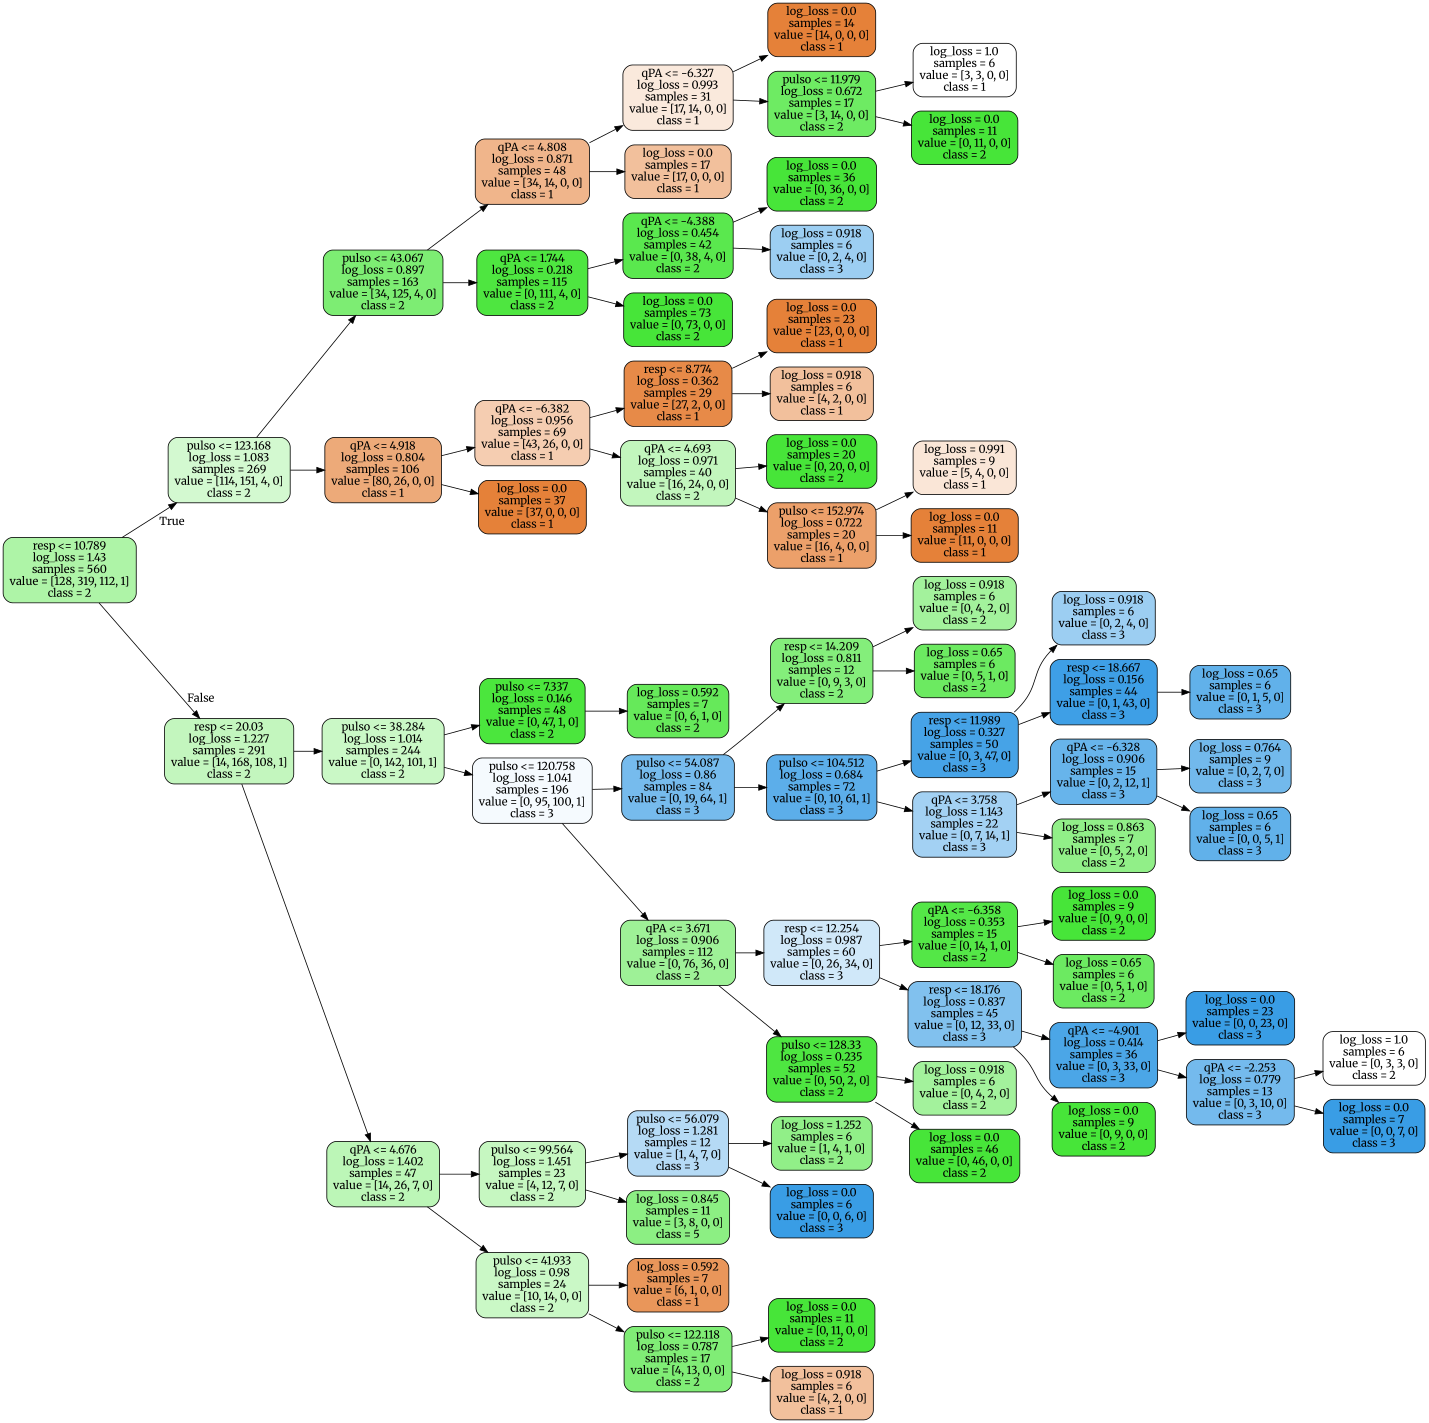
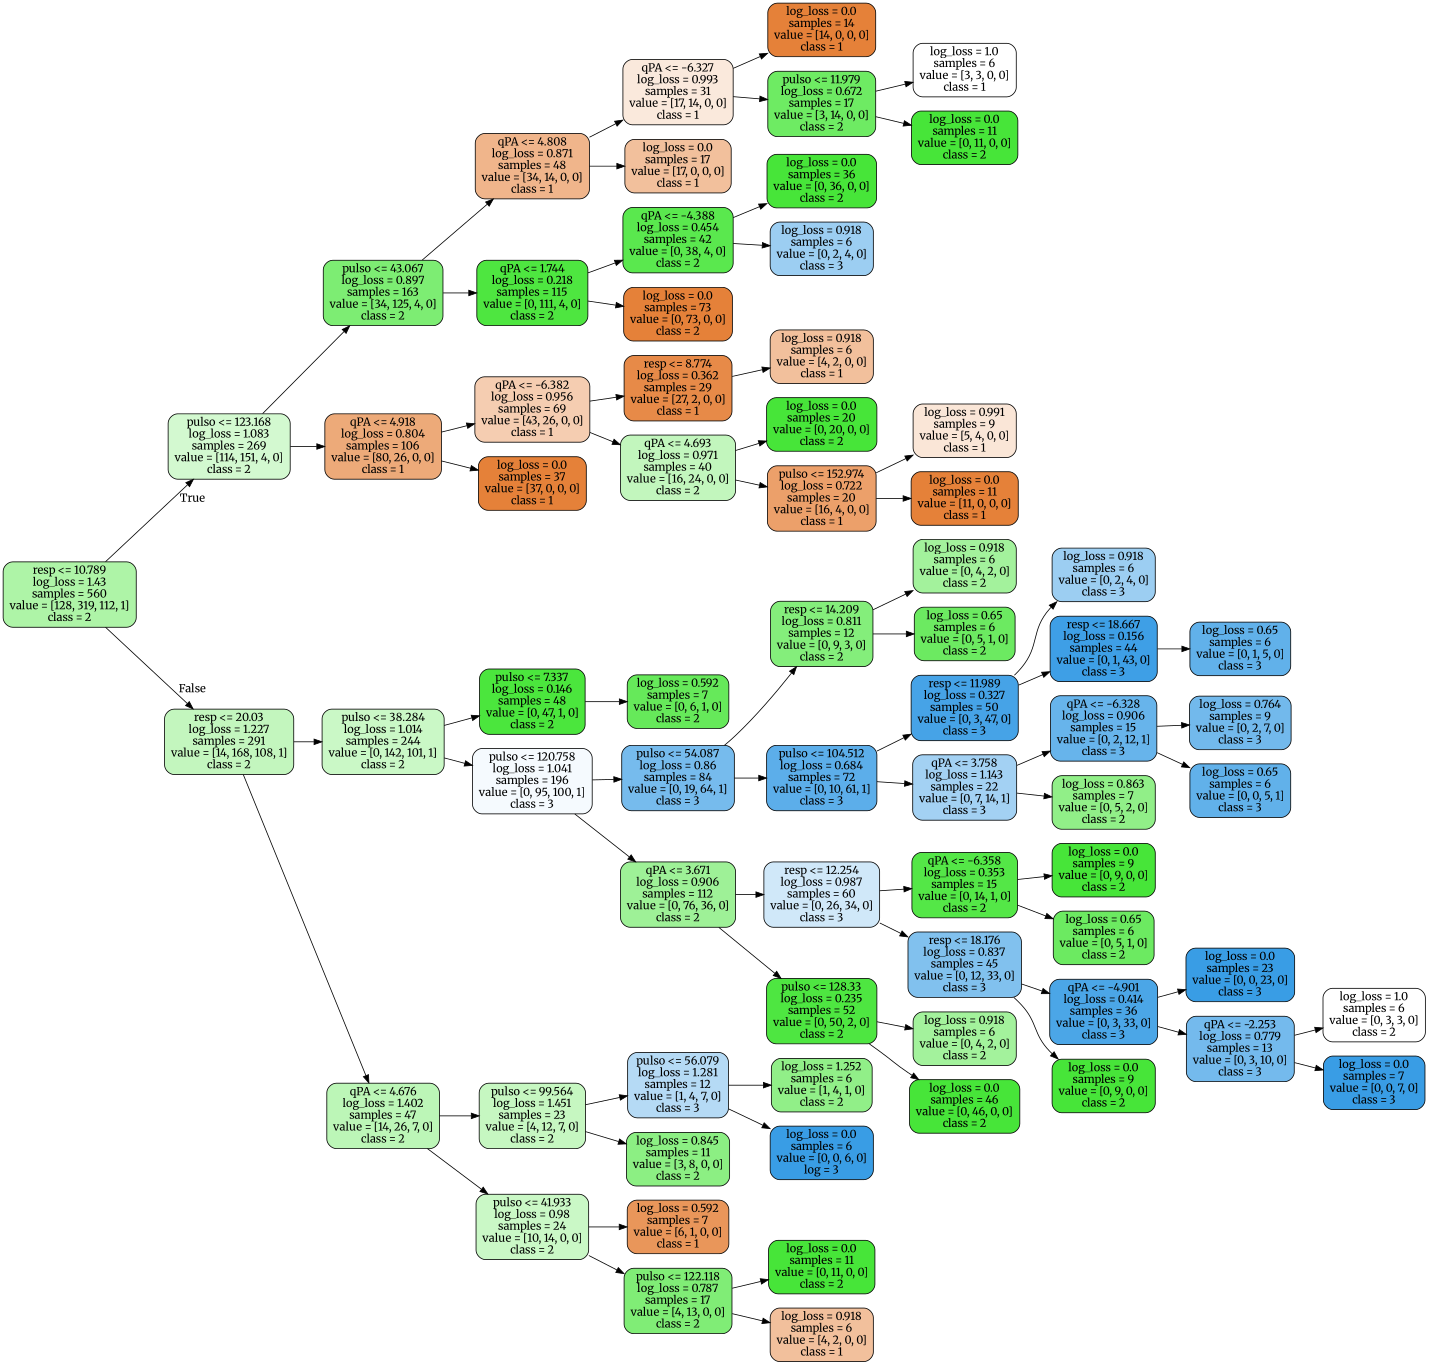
(678, 320) -> (678, 314)
(822, 326) -> none
(822, 1211) -> (822, 1153)
(678, 1217) -> (678, 1159)
